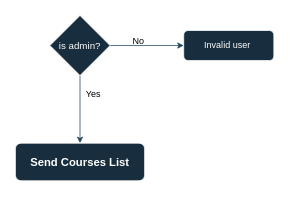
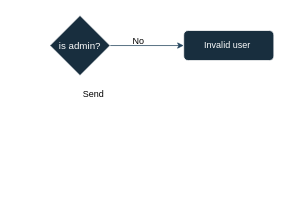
(93, 94) -> (93, 94)
(80, 136) -> none
(80, 162) -> none
